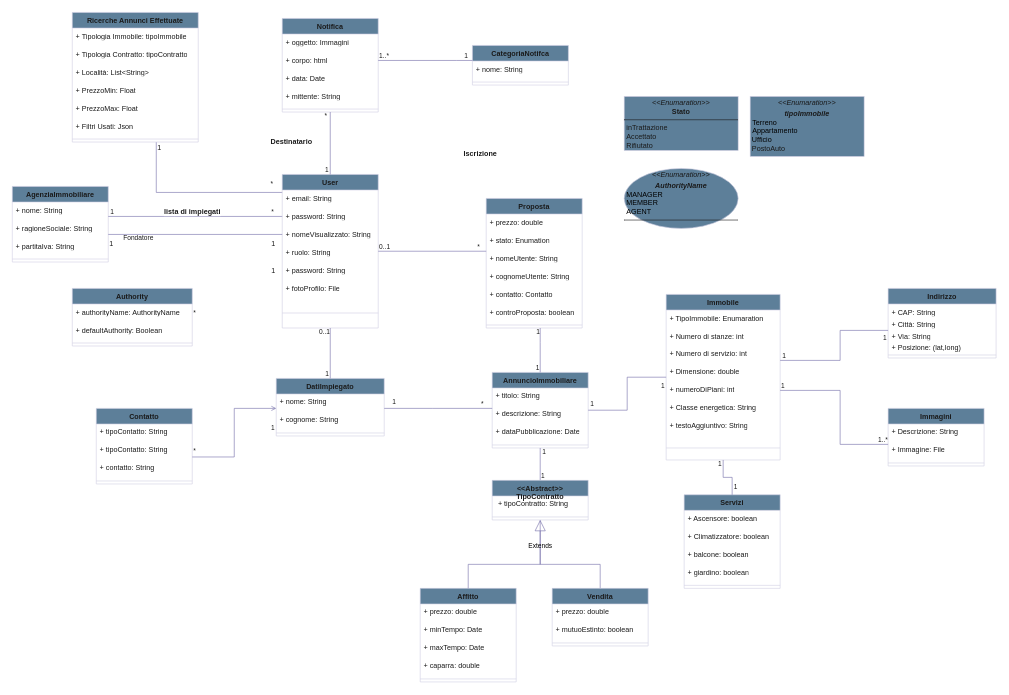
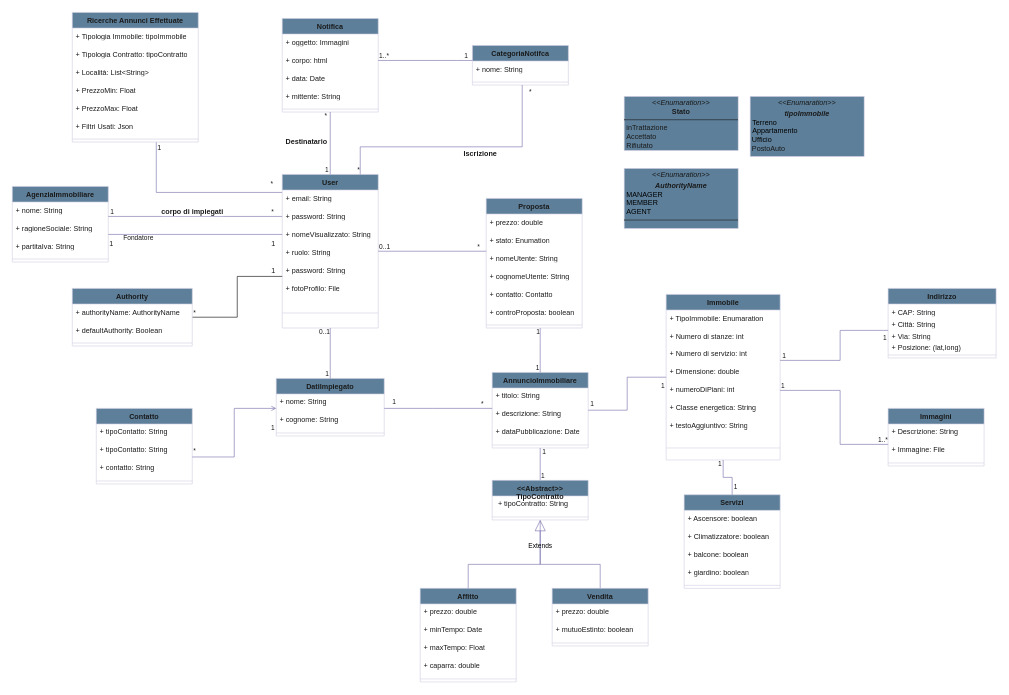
(291, 141) -> (306, 141)
none -> (360, 168)
(681, 198) -> (681, 198)
(193, 212) -> (193, 212)
none -> (237, 297)
(453, 648) -> (454, 648)
